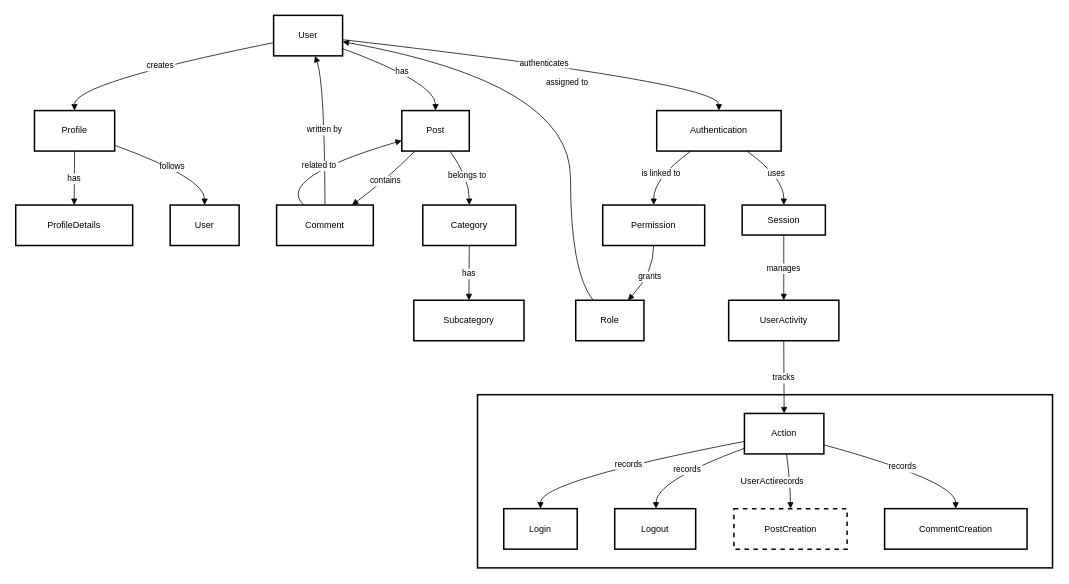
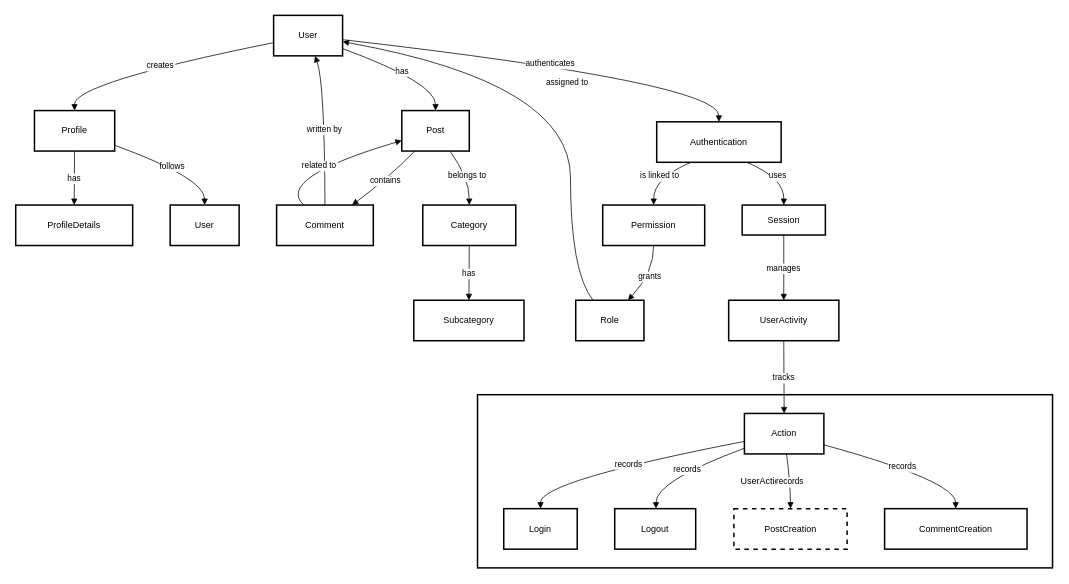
(719, 131) -> (719, 142)
